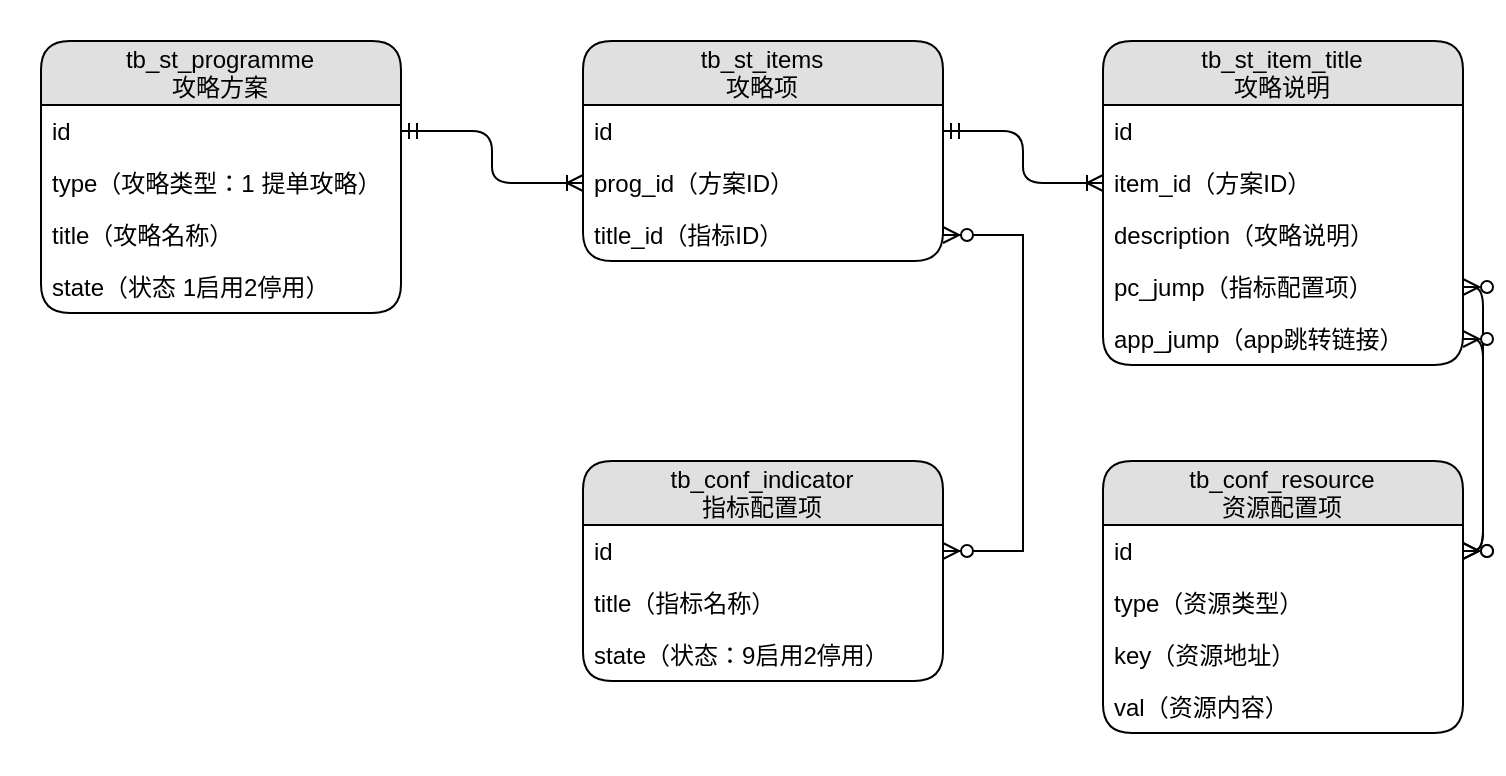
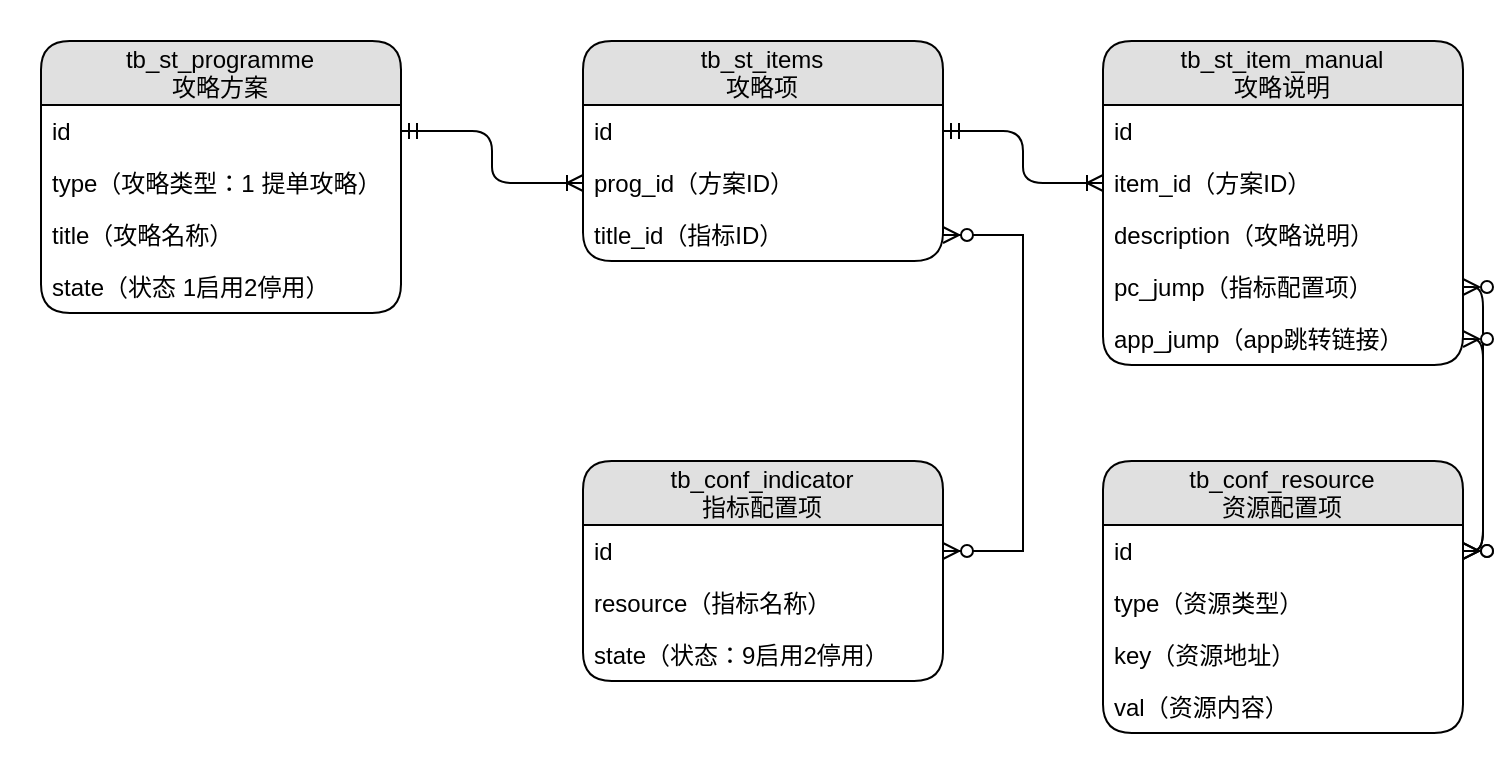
(1282, 60) -> (1282, 60)
(693, 604) -> (720, 604)
